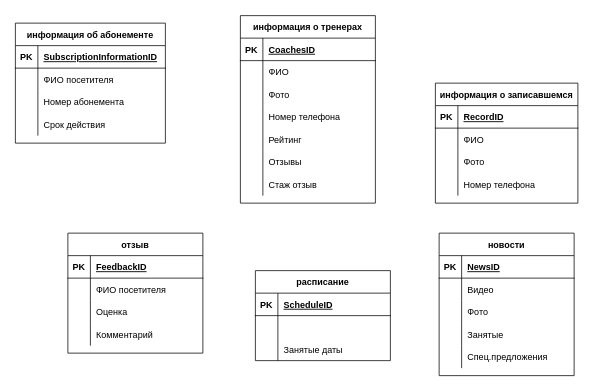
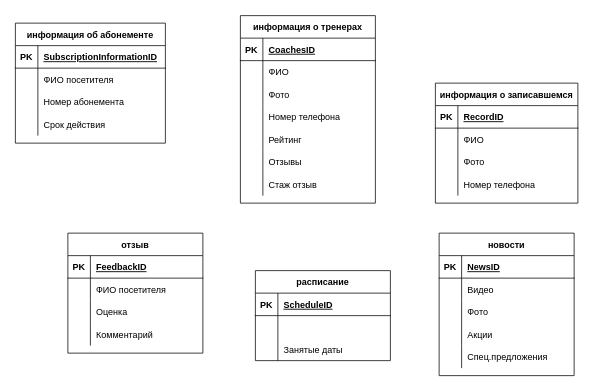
(485, 335) -> (480, 335)
